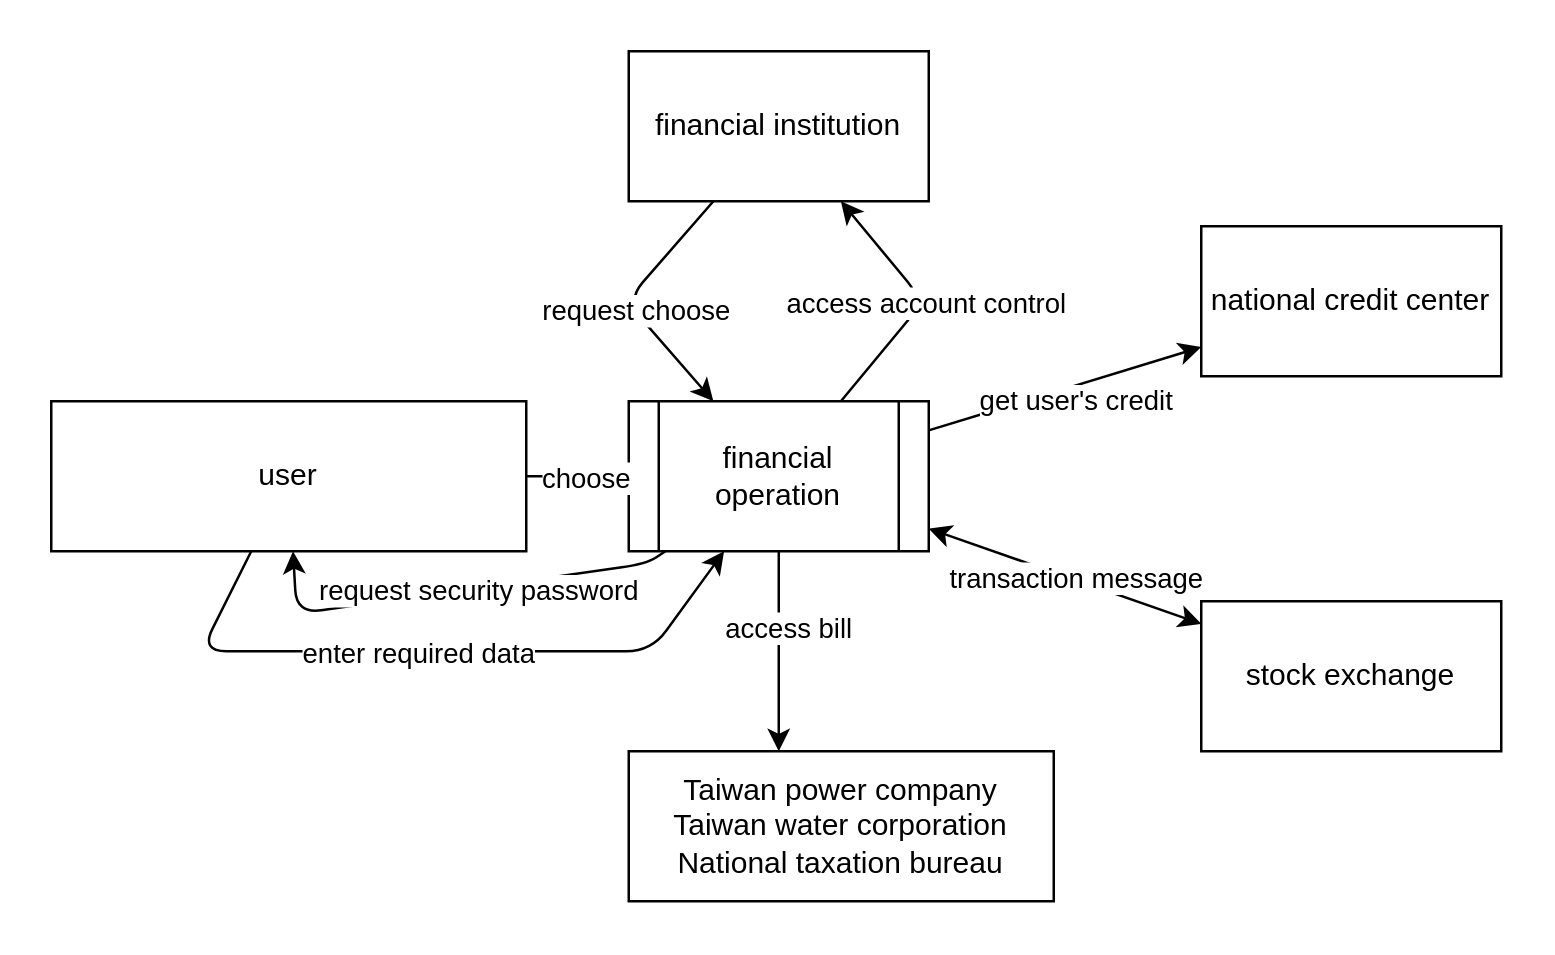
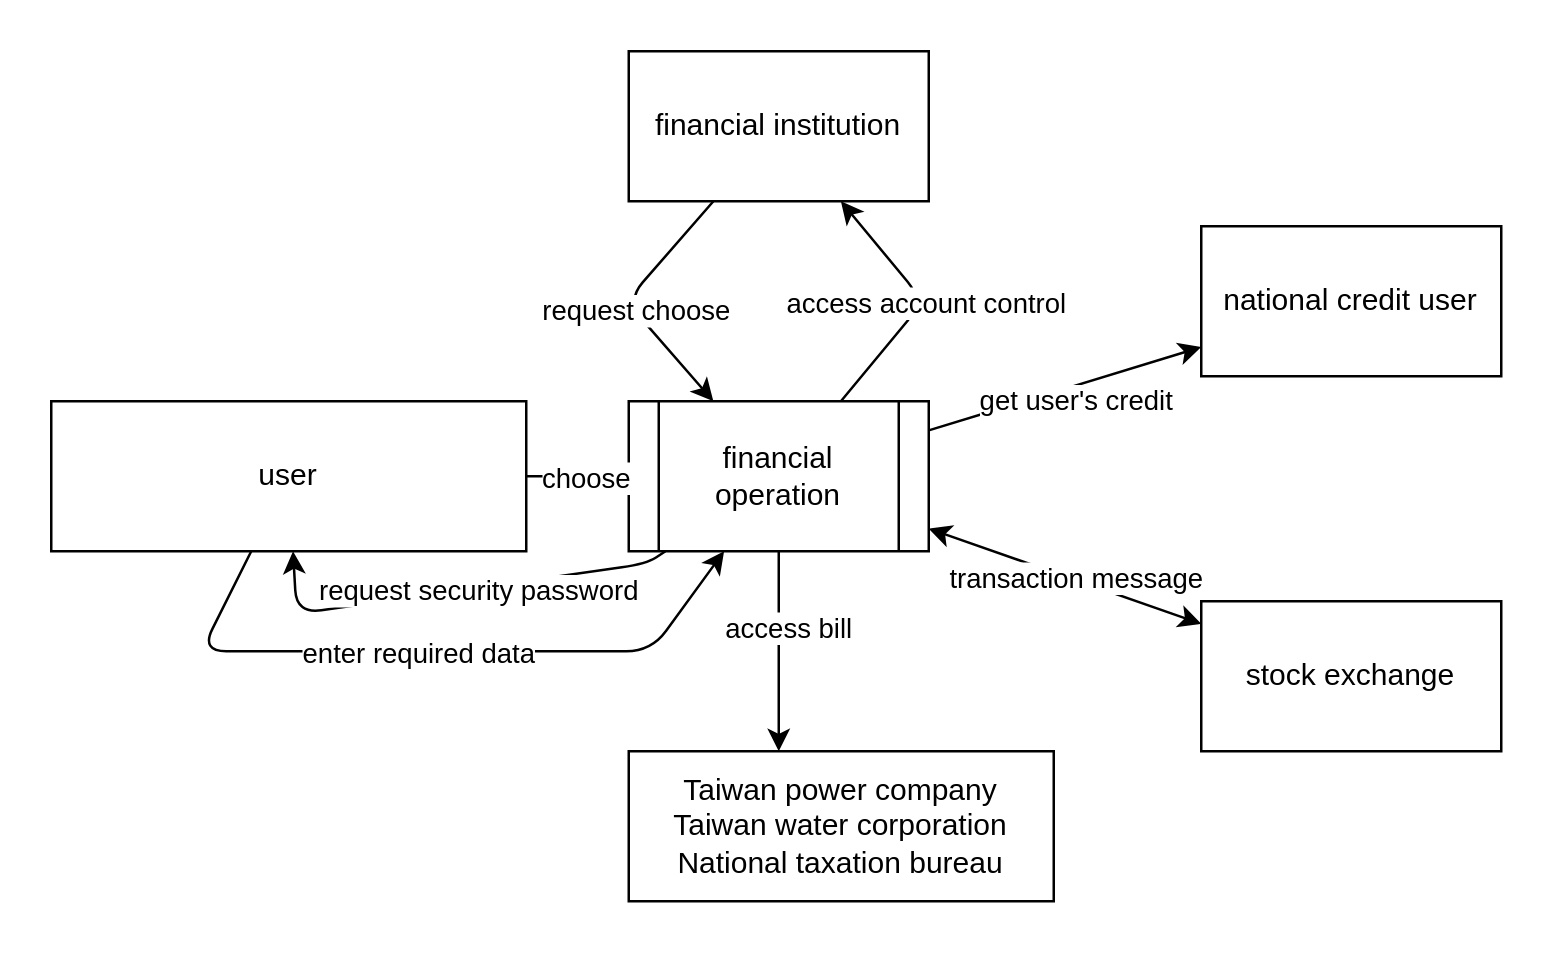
(1351, 301) -> (1351, 301)
